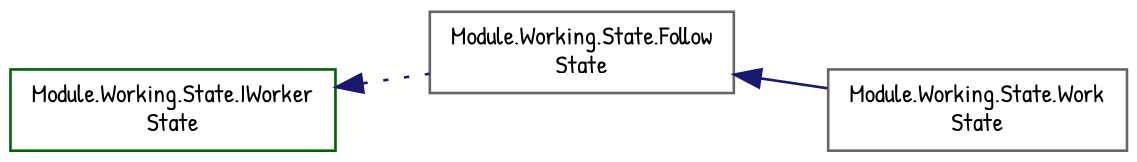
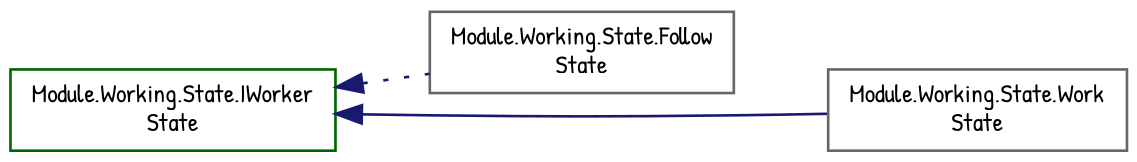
(794, 83) -> (595, 116)
